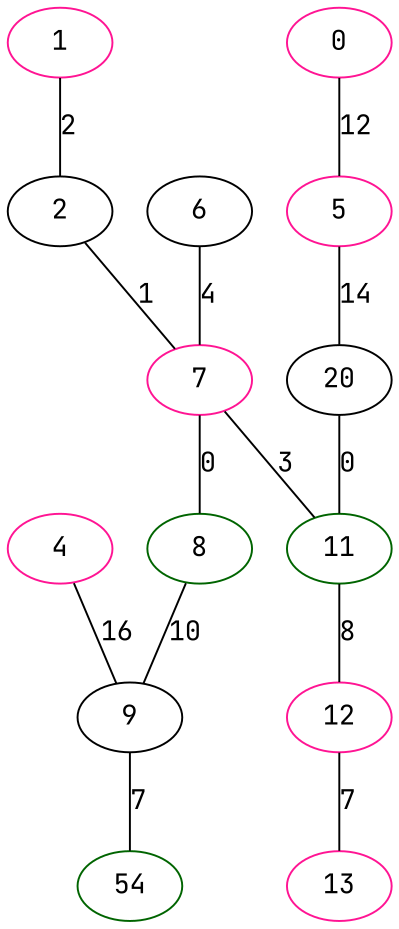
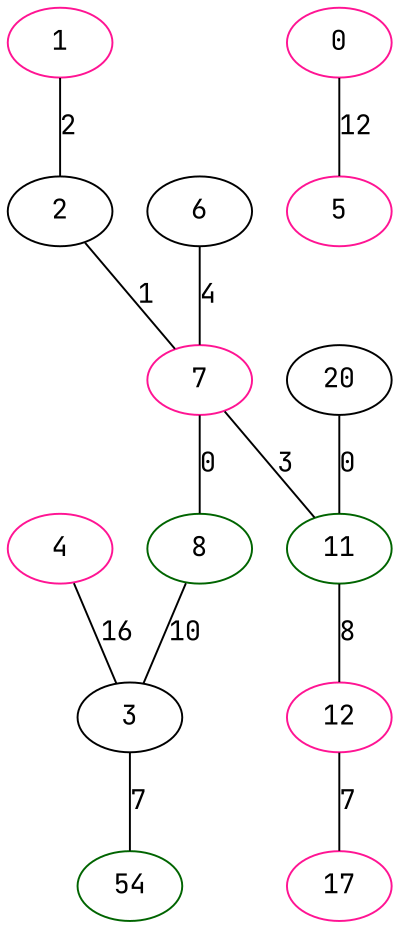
(339, 296) -> none
(130, 717) -> (130, 717)
(339, 886) -> (339, 886)
